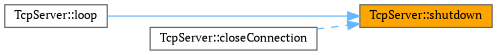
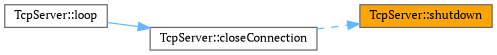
(227, 16) -> (123, 25)
